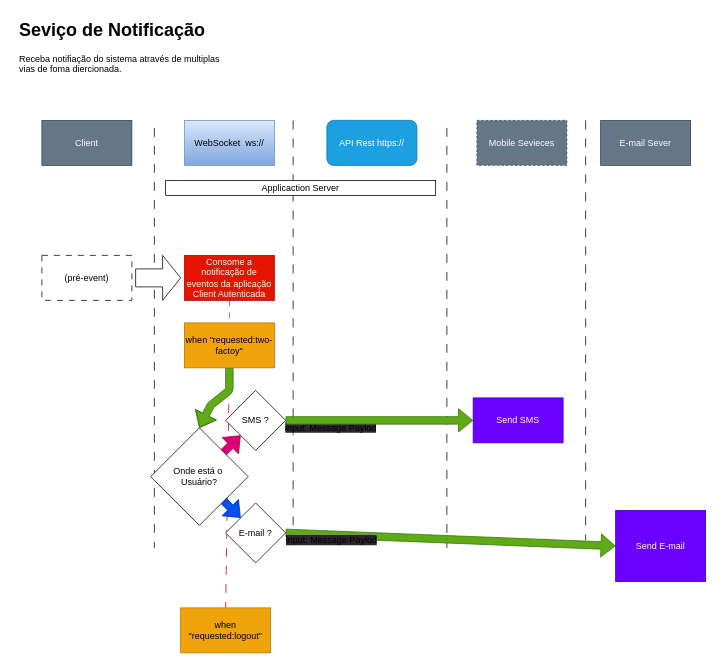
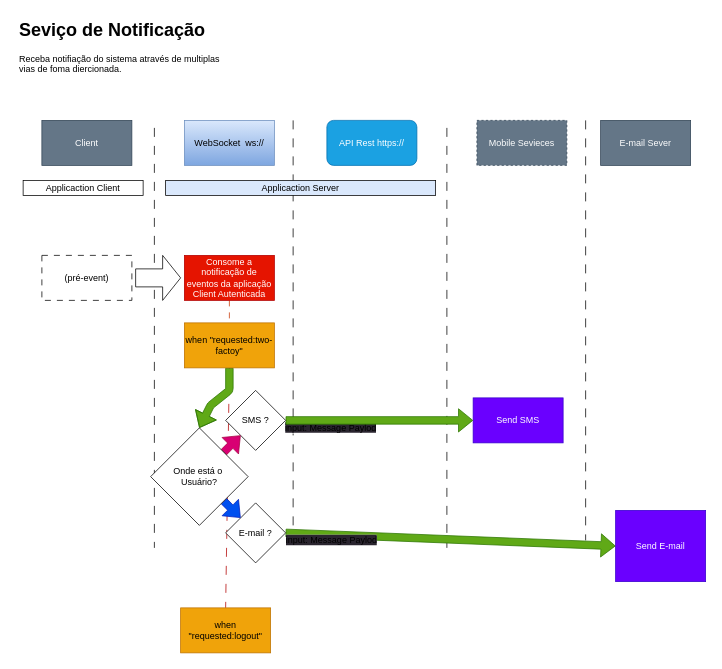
none -> (83, 188)
(300, 188) -> (300, 188)
